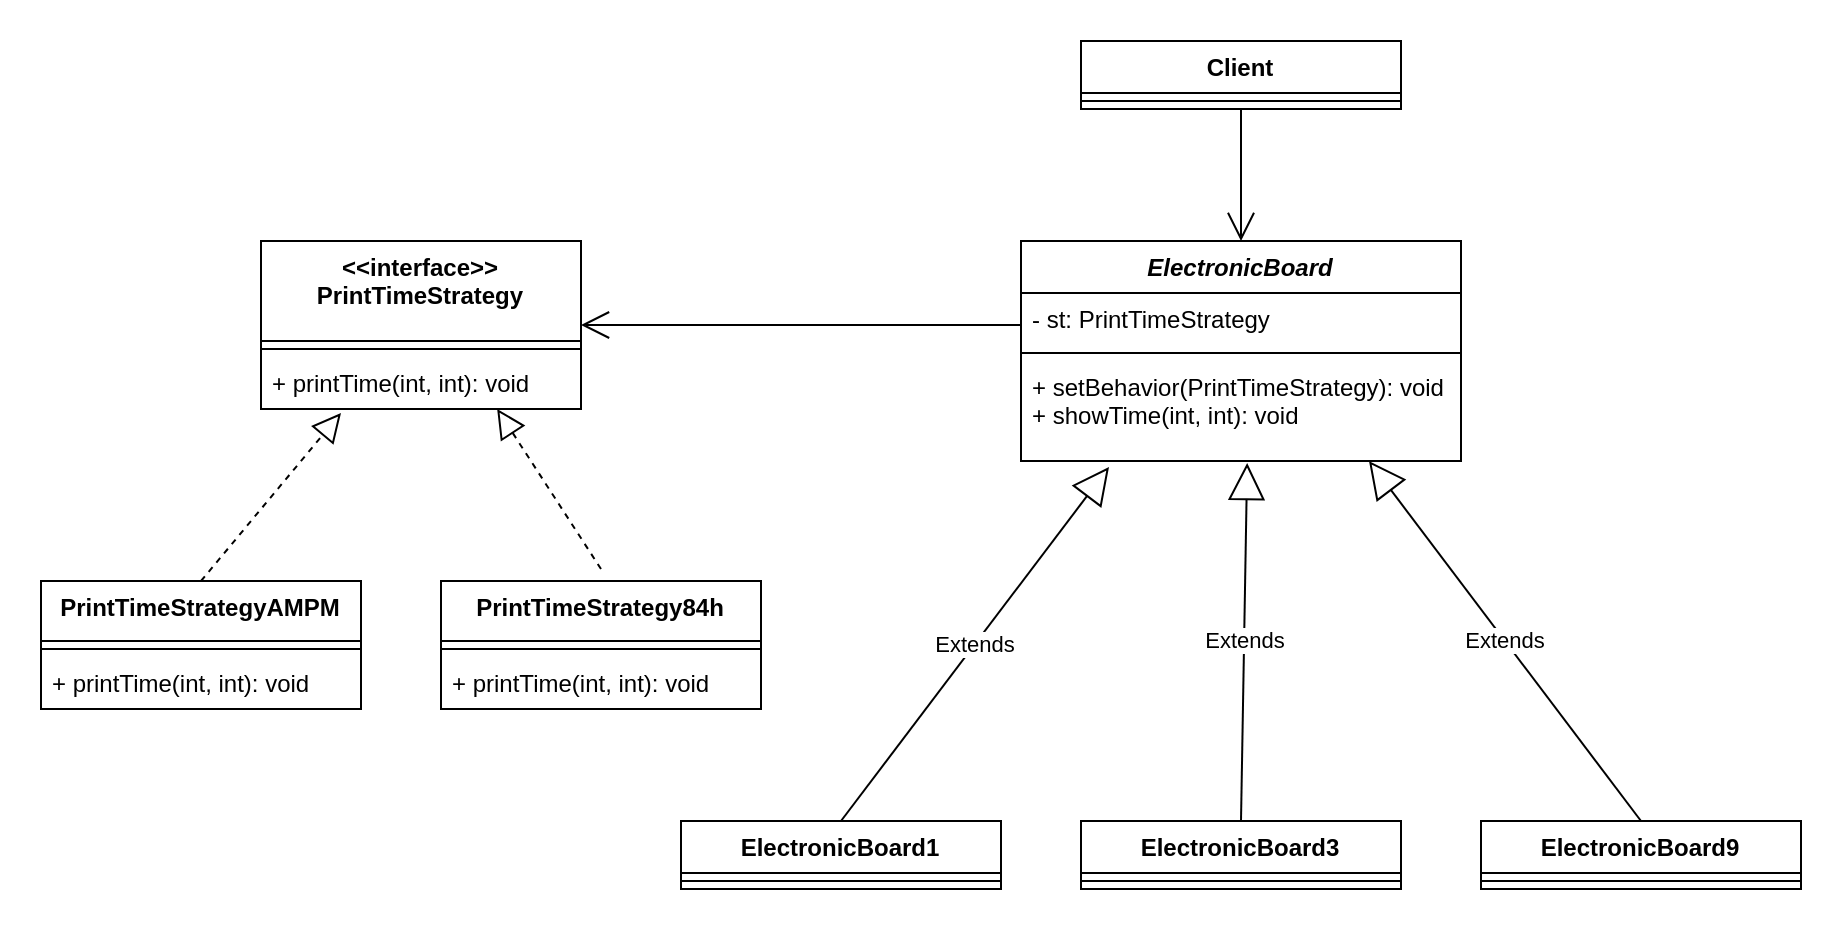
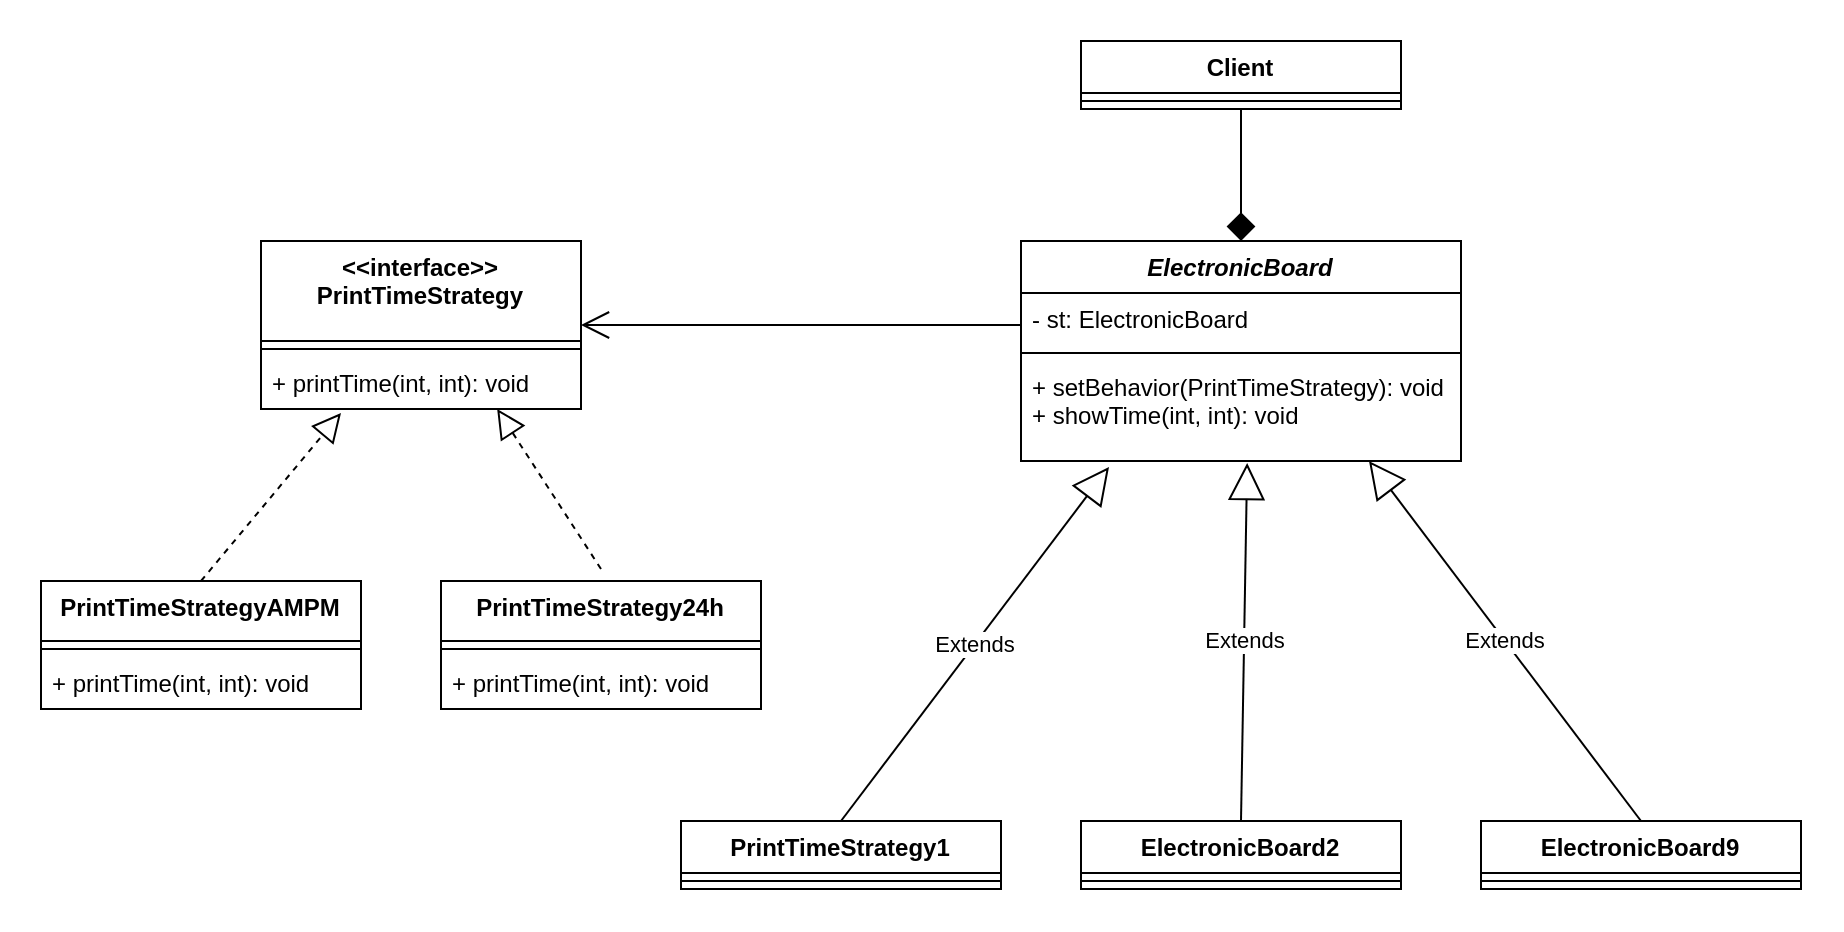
(1241, 224) -> (1241, 213)
(1171, 320) -> (1158, 320)
(600, 608) -> (600, 608)
(840, 848) -> (840, 848)
(1240, 848) -> (1240, 848)
